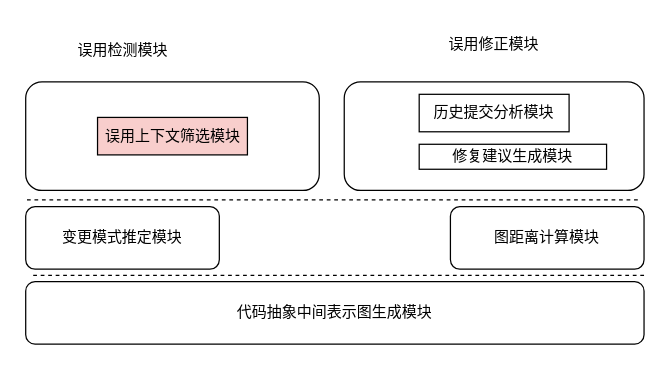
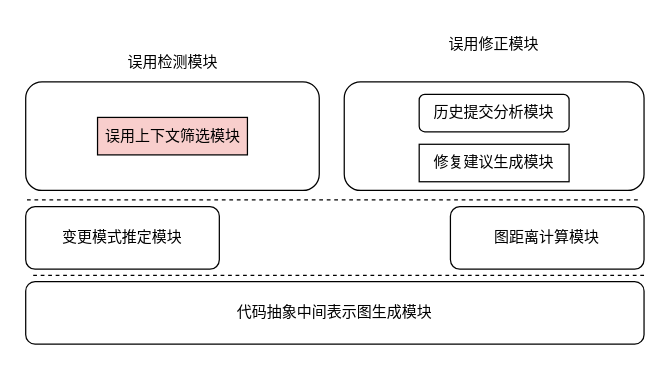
(123, 51) -> (173, 63)
(494, 113) -> (494, 113)
(513, 157) -> (494, 163)
